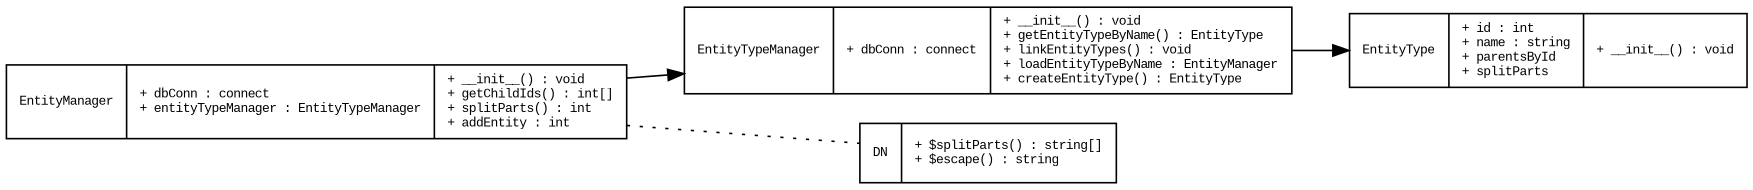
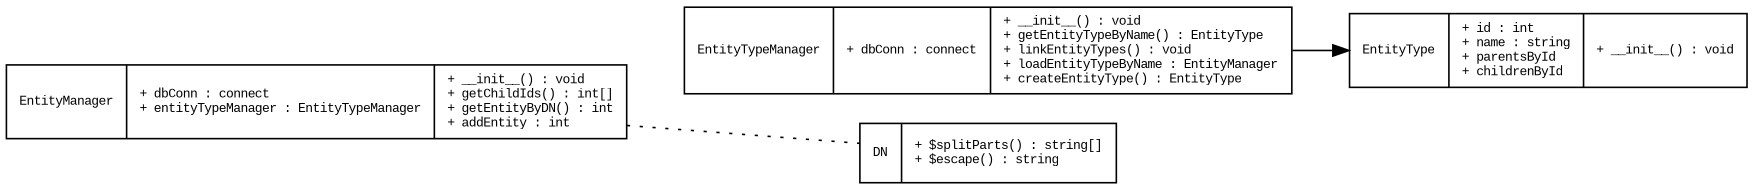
(1506, 71) -> (1513, 71)
(647, 77) -> none
(520, 108) -> (531, 108)
